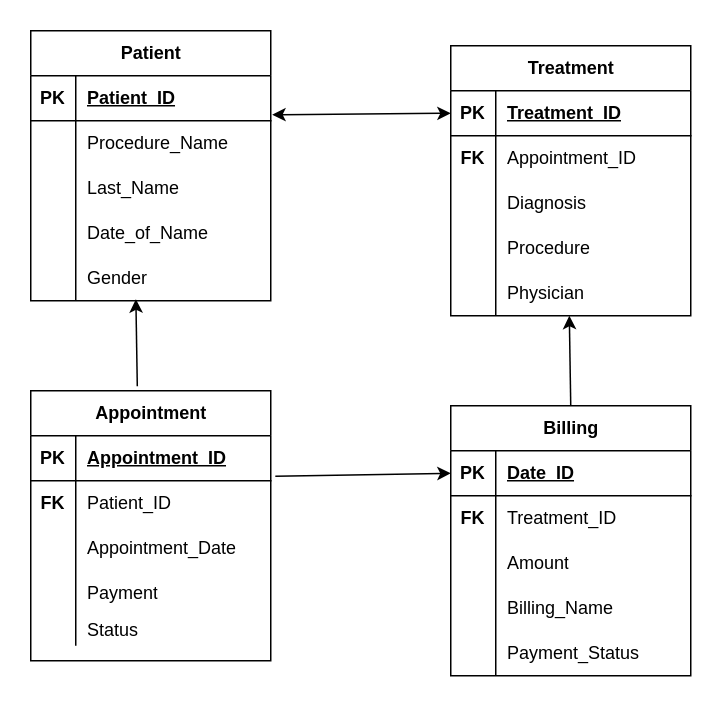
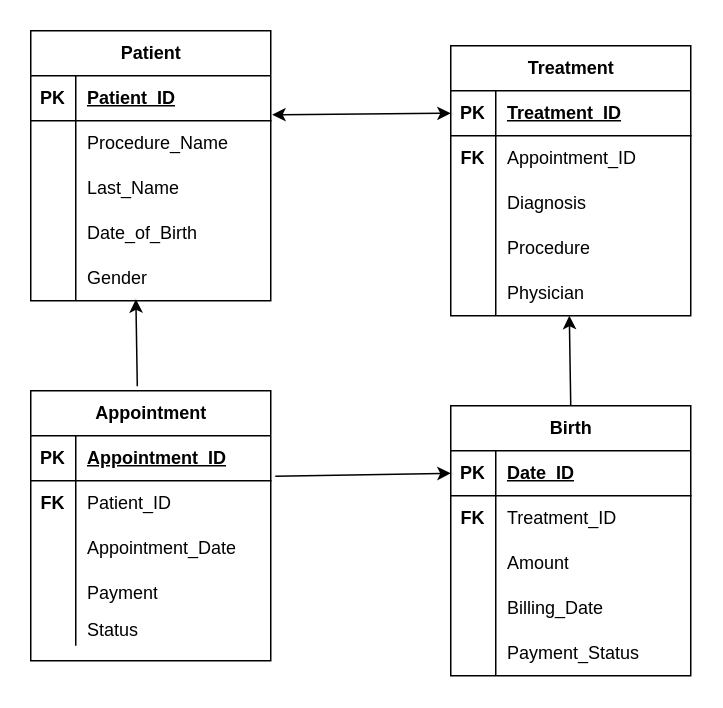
(148, 233) -> (151, 233)
(572, 428) -> (572, 428)
(559, 608) -> (559, 608)
